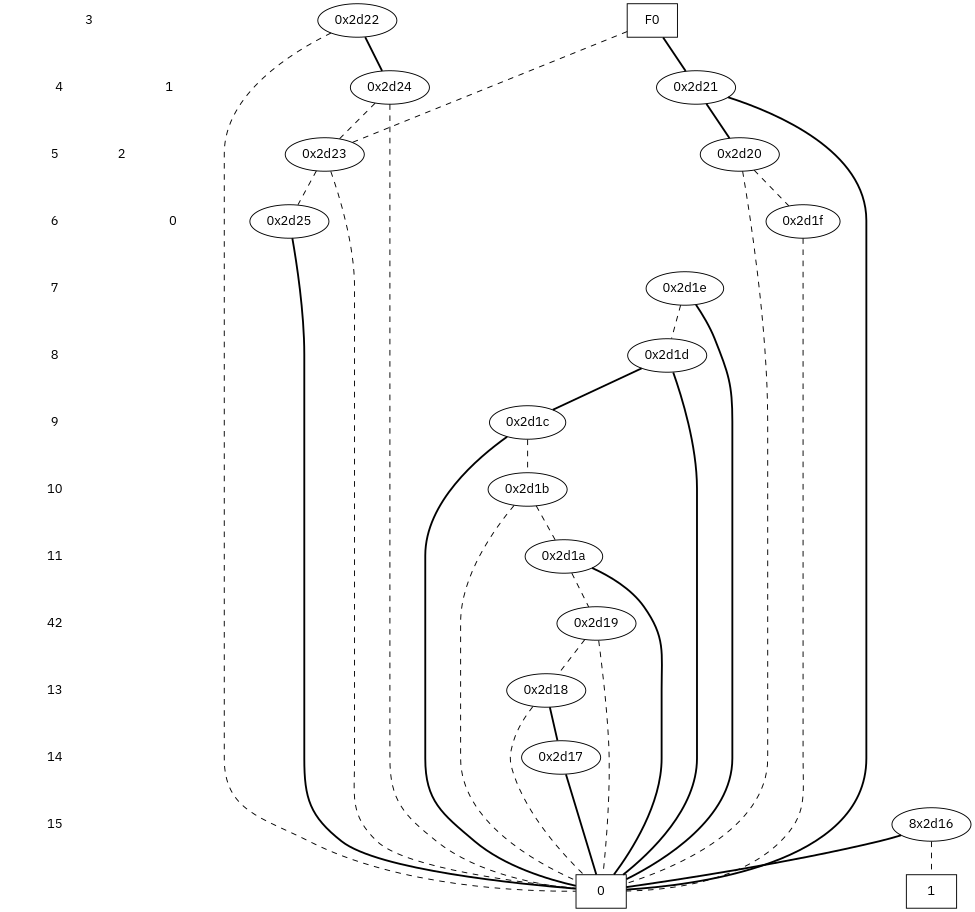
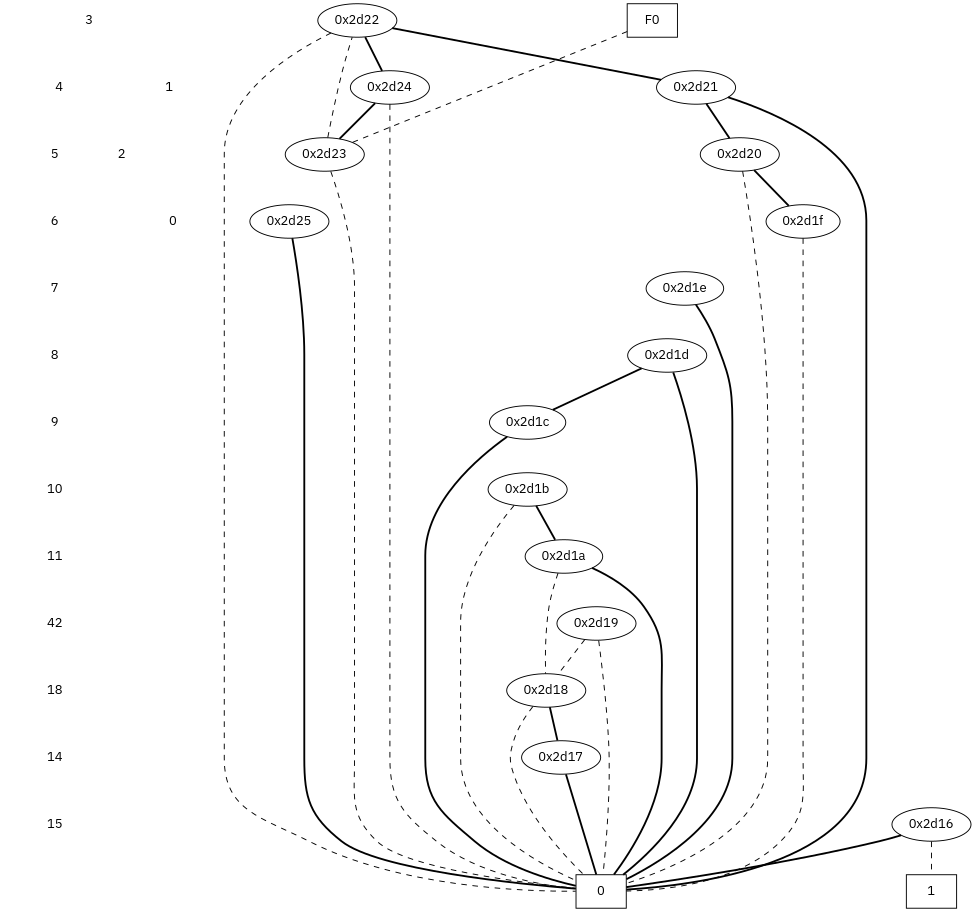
(674, 54) -> (527, 54)
(357, 121) -> (357, 121)
(307, 188) -> (338, 87)
(771, 188) -> (771, 188)
(676, 322) -> none
(528, 456) -> none
(546, 523) -> (546, 523)
(580, 590) -> (547, 623)
(55, 690) -> (55, 690)
(931, 824) -> (931, 824)
